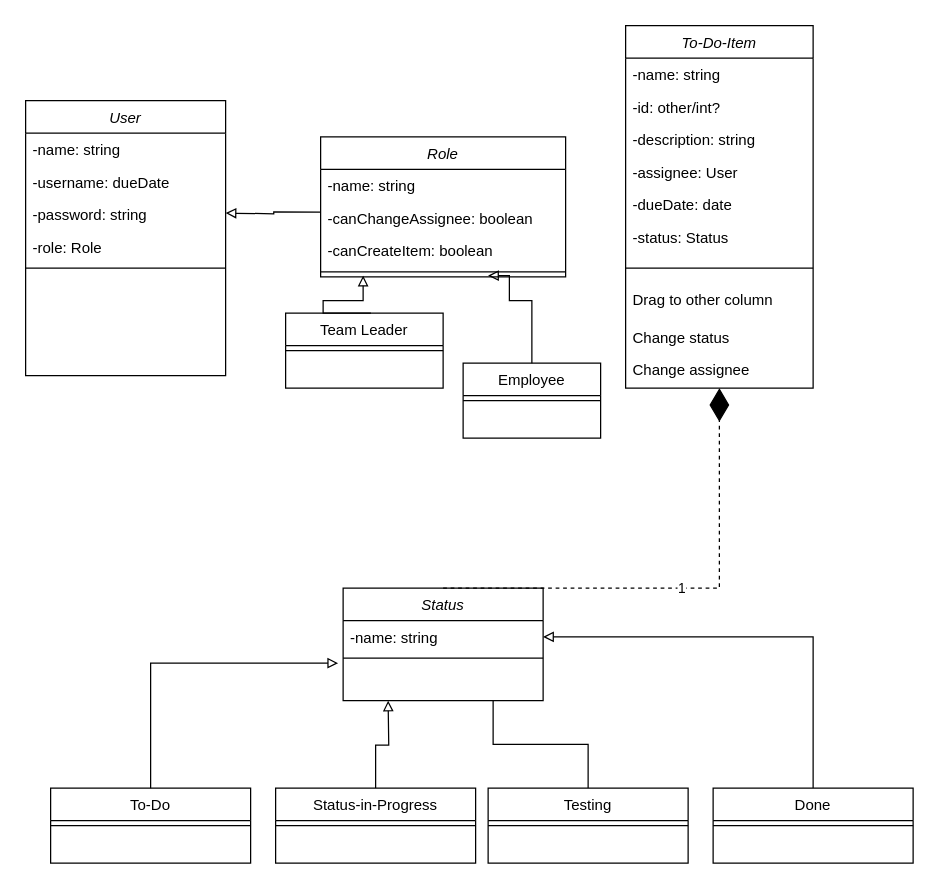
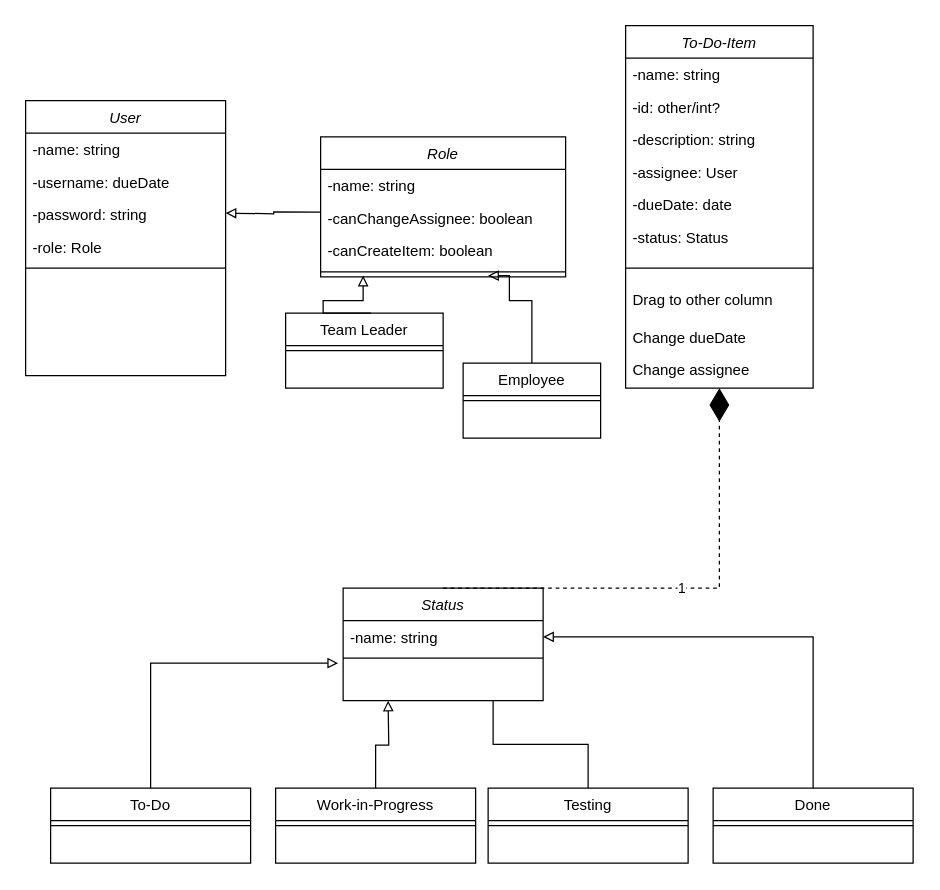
(685, 338) -> (689, 338)
(375, 805) -> (375, 805)
